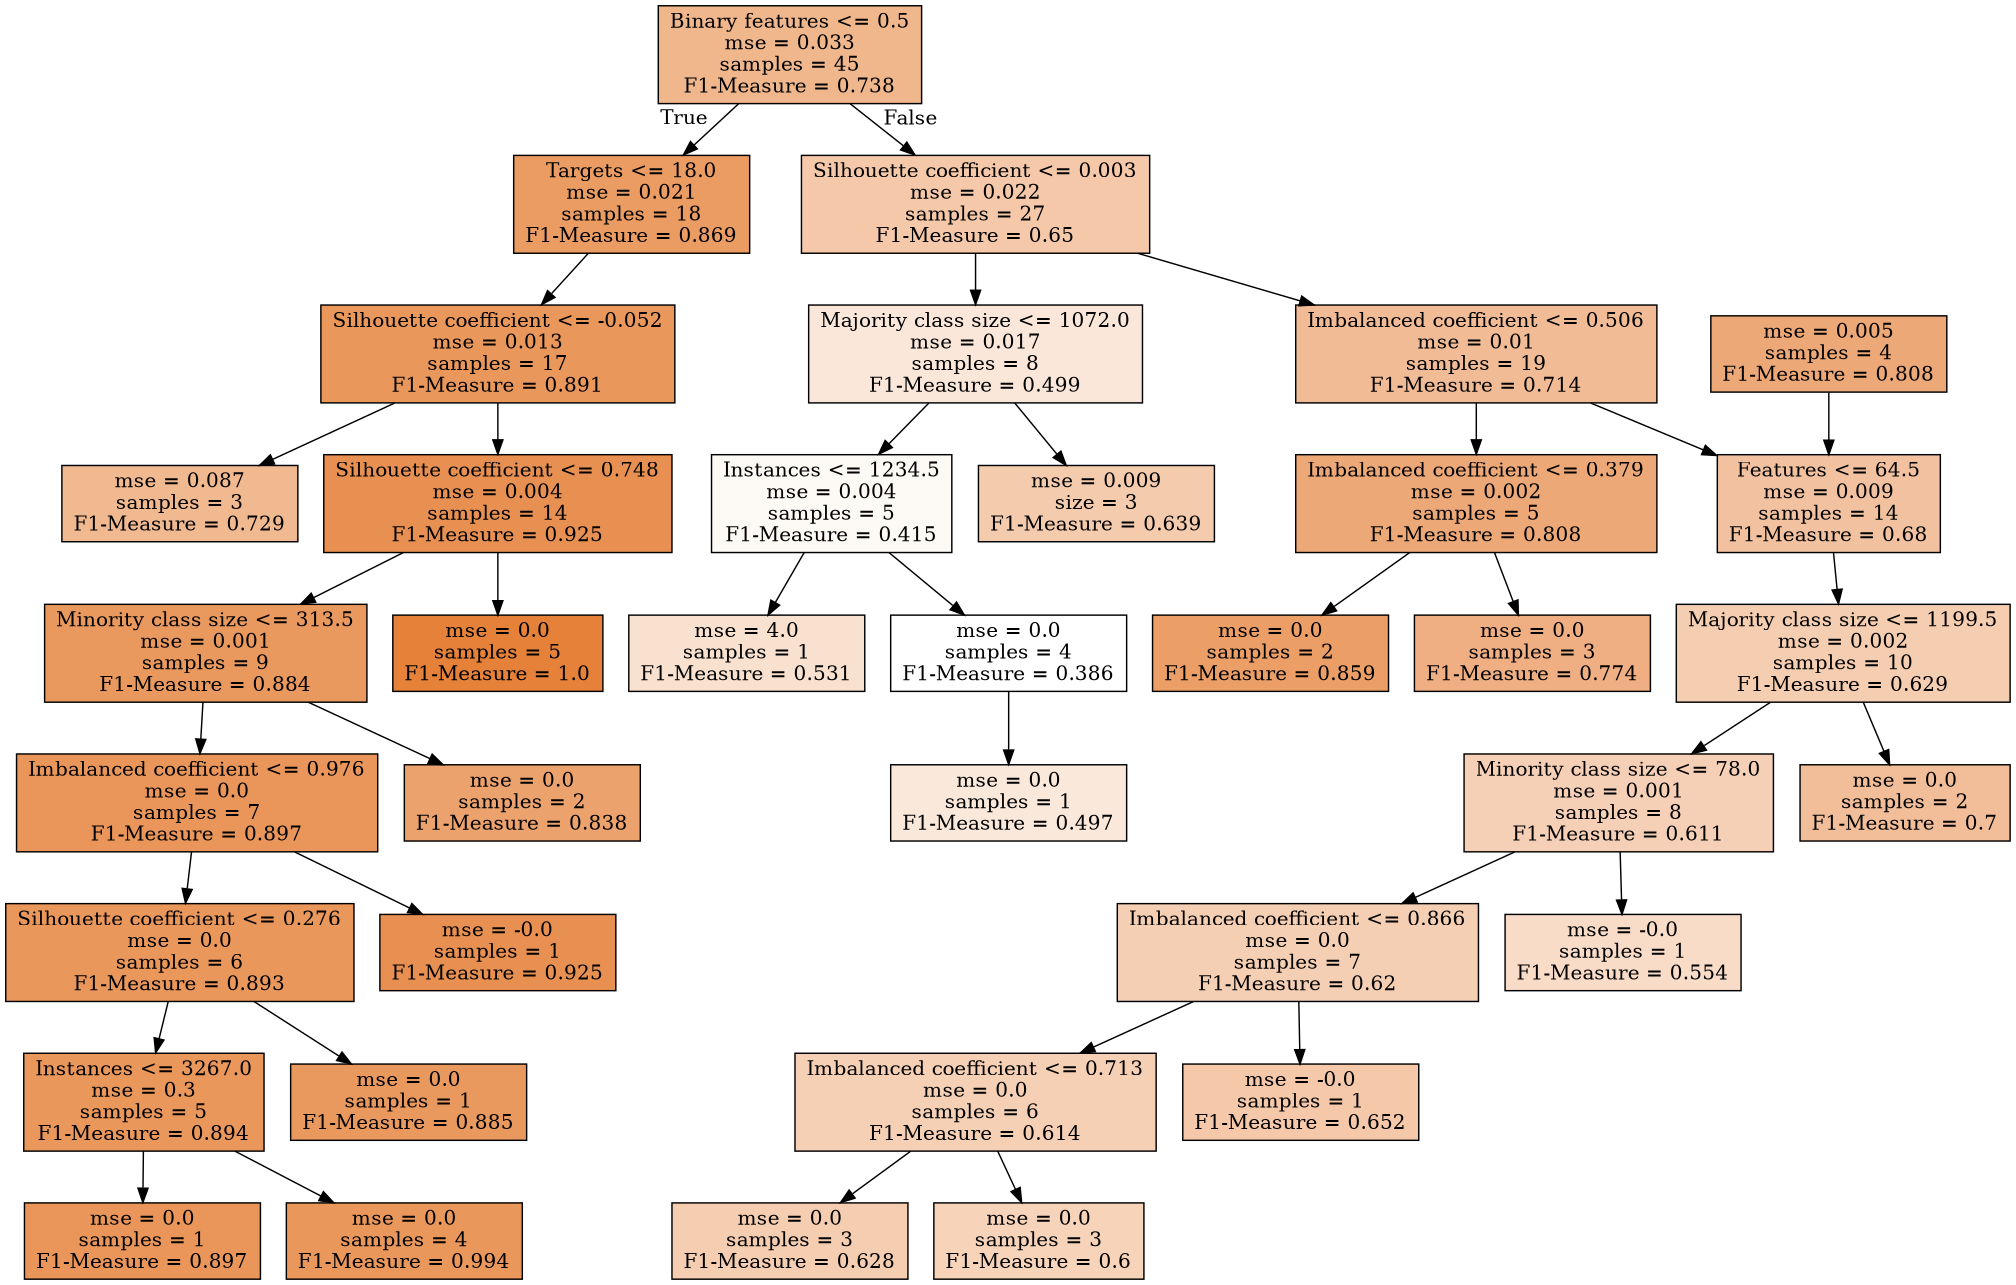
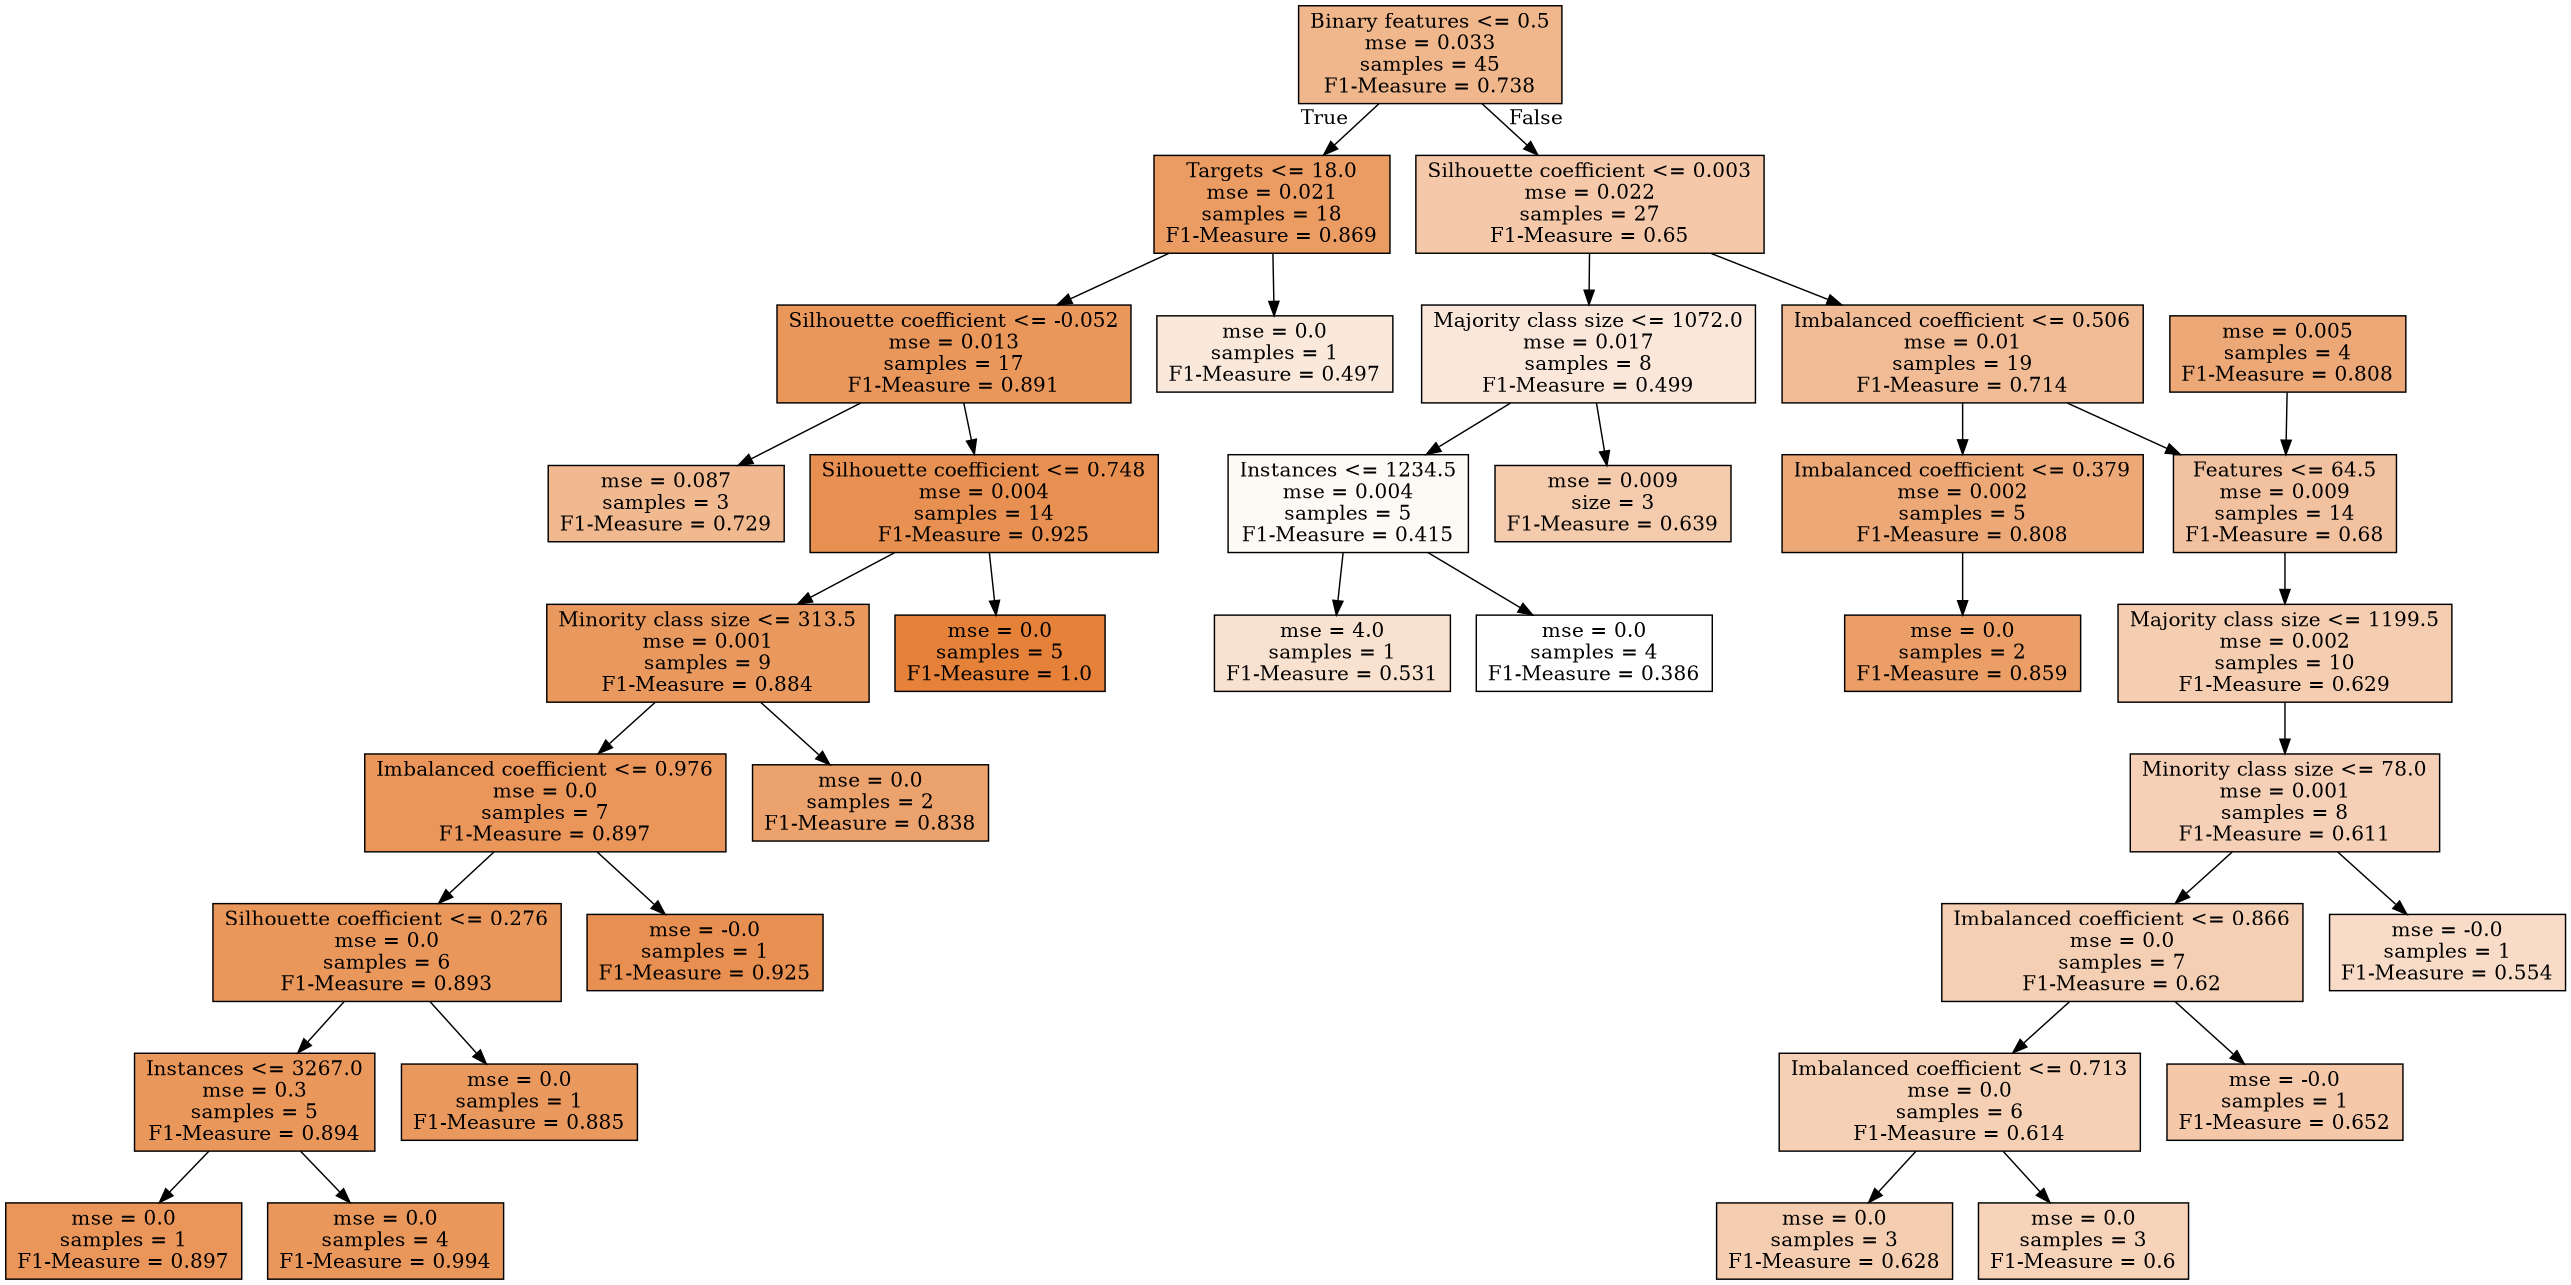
(1532, 653) -> none
(1009, 721) -> (1273, 277)
(1905, 803) -> none
